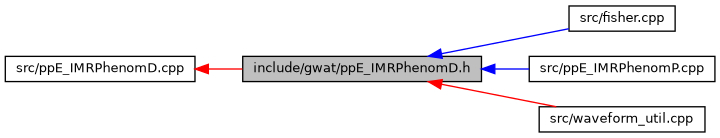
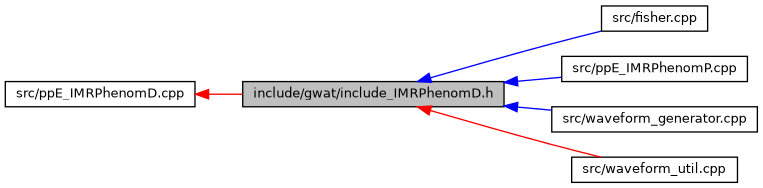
(362, 69) -> (373, 94)
none -> (655, 119)
